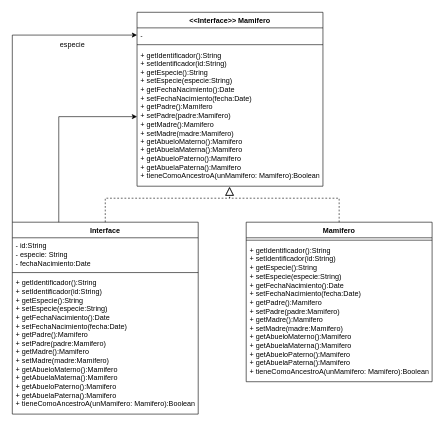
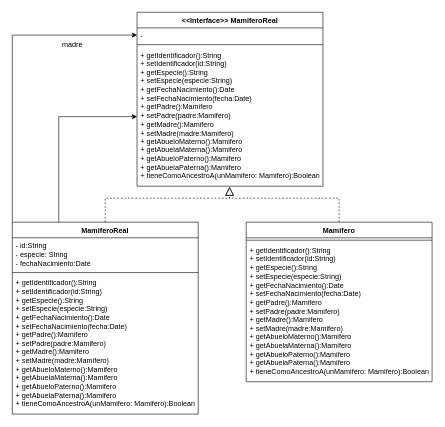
(230, 21) -> (230, 21)
(73, 45) -> (73, 45)
(105, 231) -> (105, 231)
